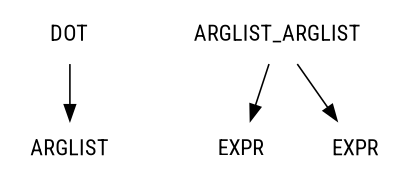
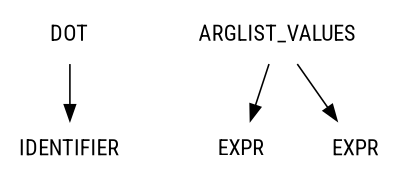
(278, 35) -> (278, 35)
(70, 149) -> (70, 149)
